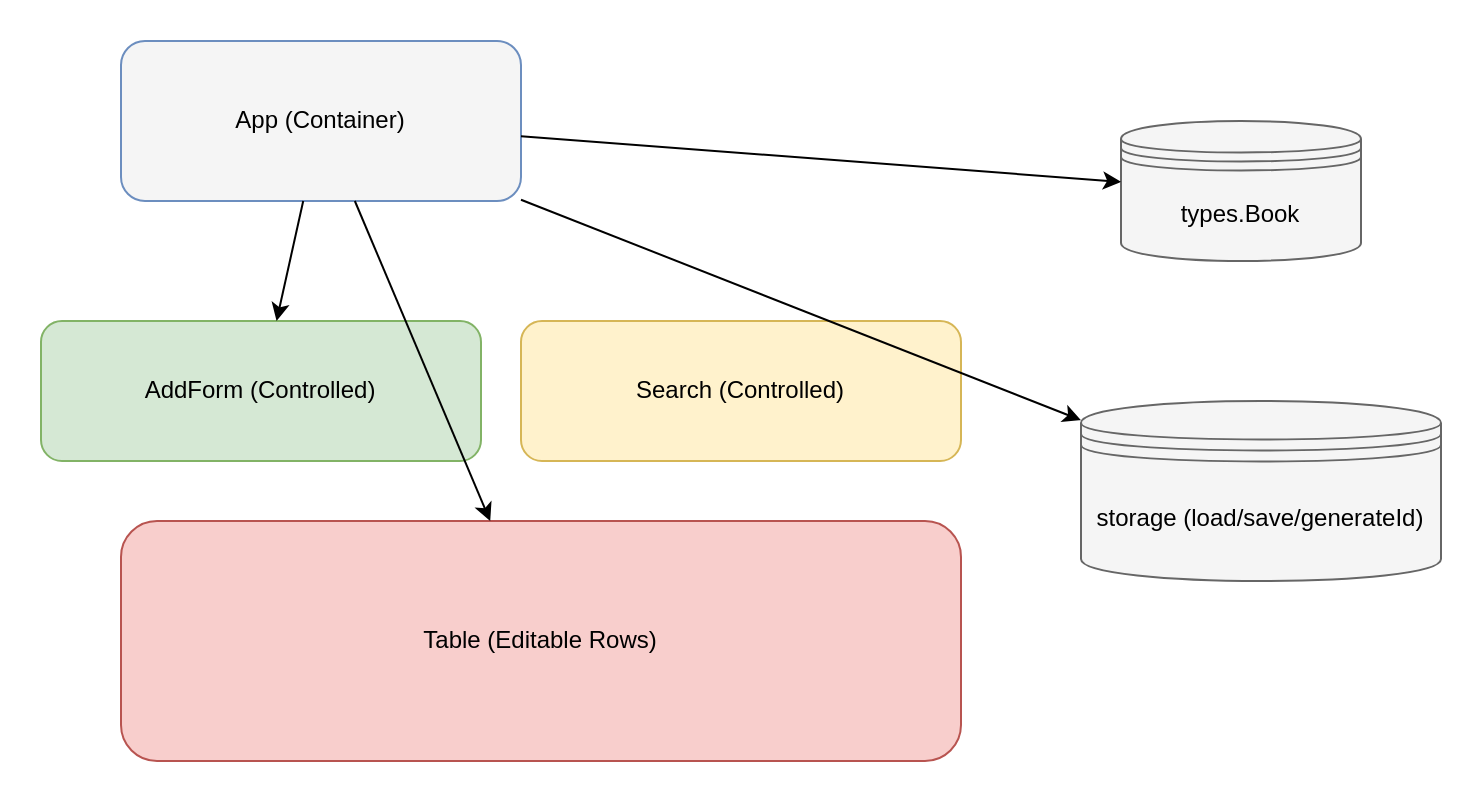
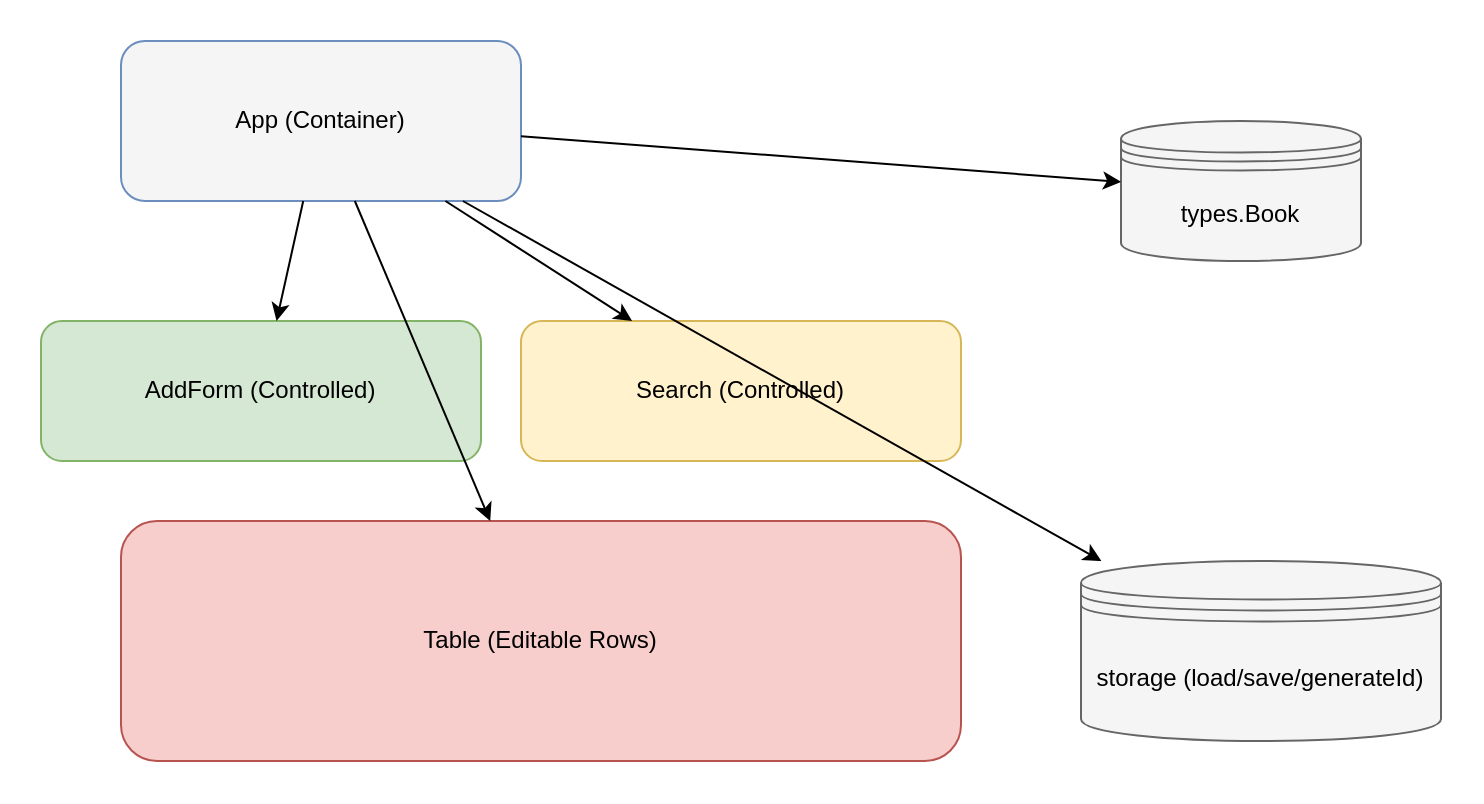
none -> (533, 257)
(1261, 491) -> (1261, 651)
